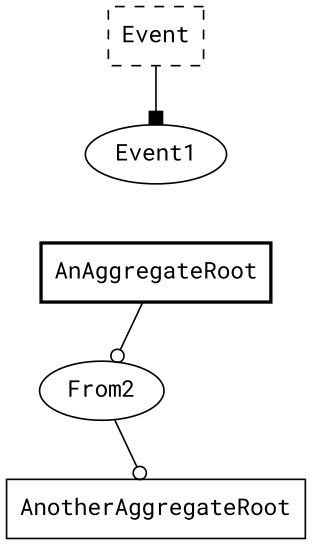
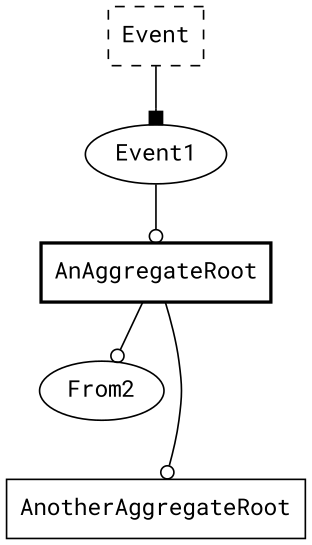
none -> (156, 207)
(126, 444) -> (181, 384)
